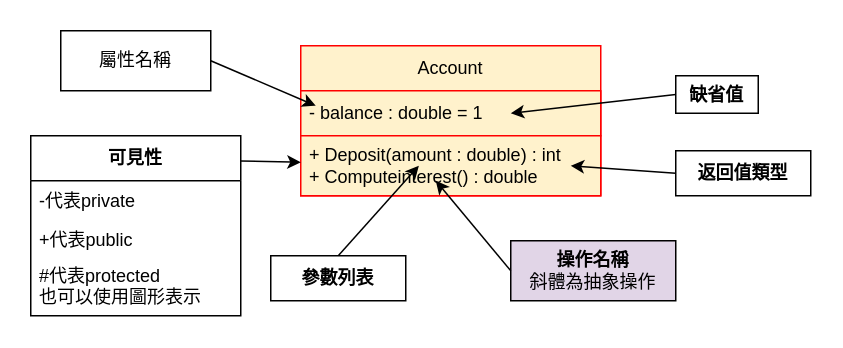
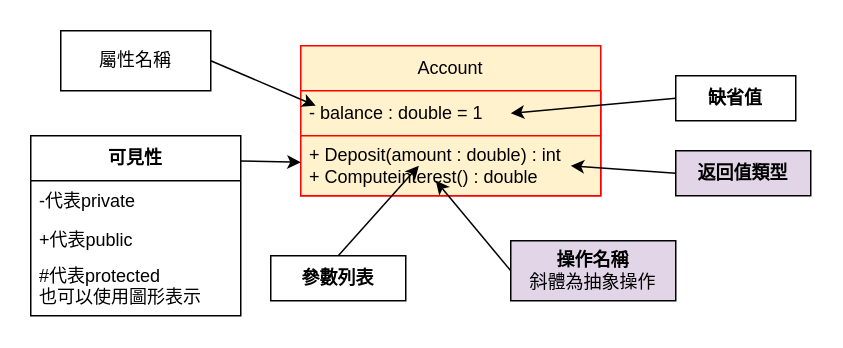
(717, 95) -> (736, 98)
(743, 173) -> (743, 173)
